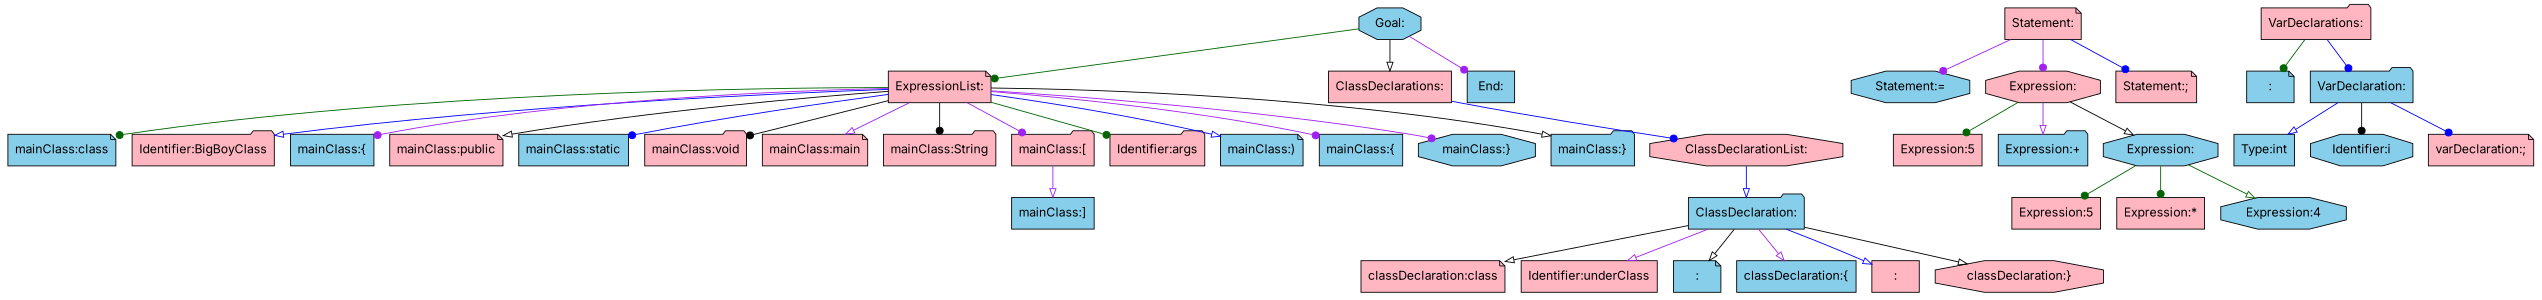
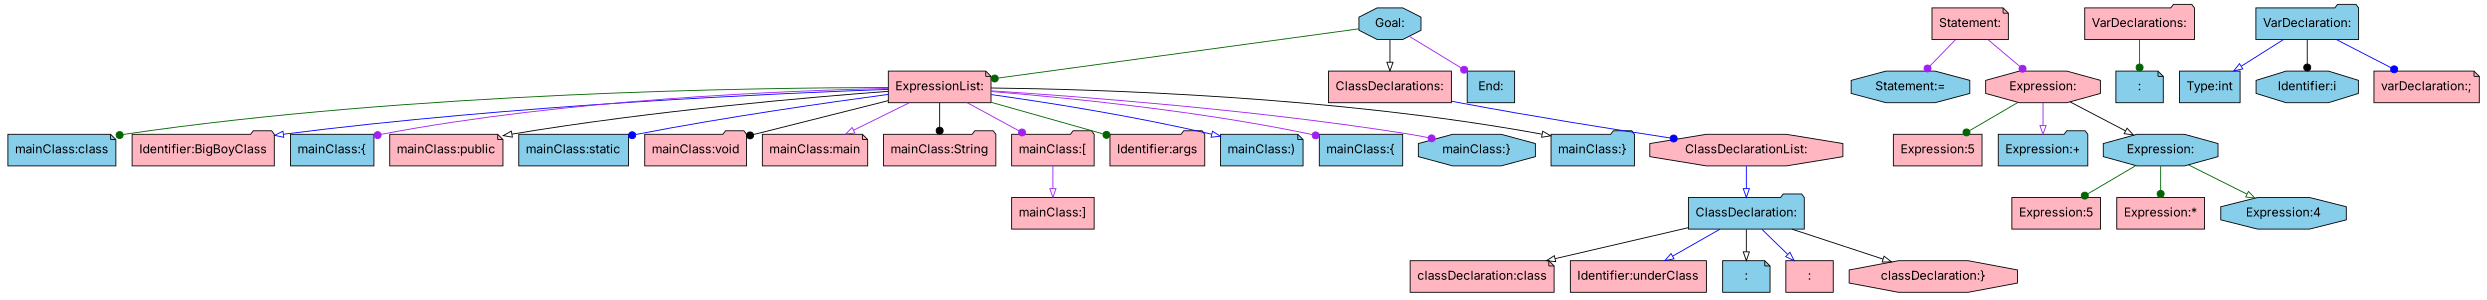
(2337, 52) -> none
(2156, 87) -> none
(1053, 213) -> (1053, 213)
(1672, 243) -> (1696, 243)
(1796, 276) -> none
